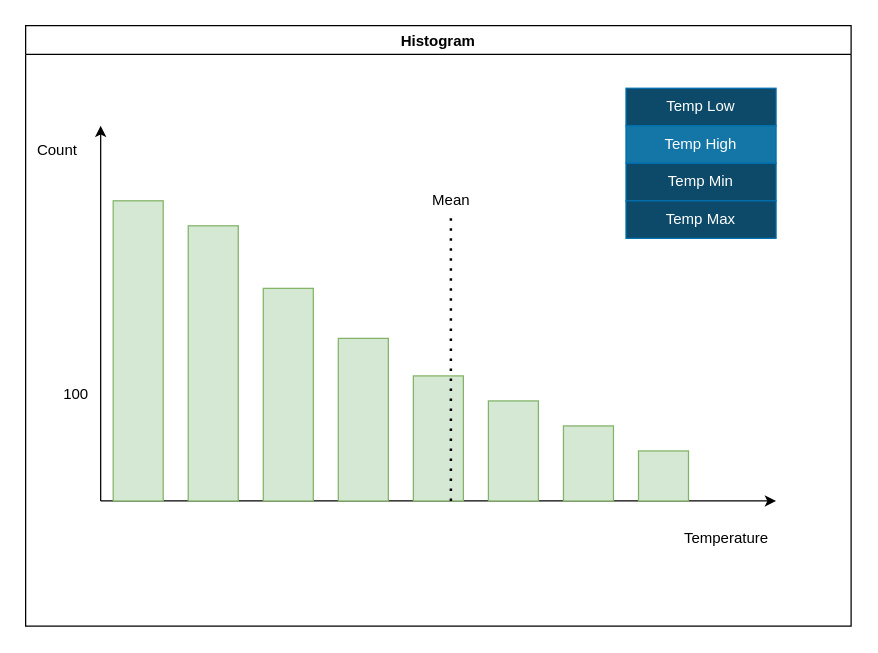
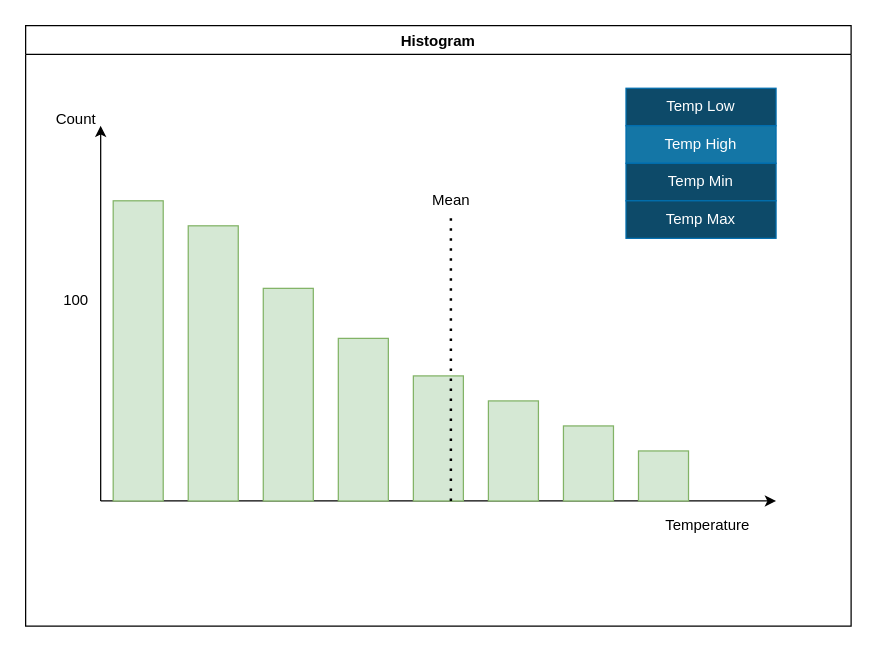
(57, 151) -> (76, 119)
(76, 394) -> (76, 301)
(726, 538) -> (707, 526)
